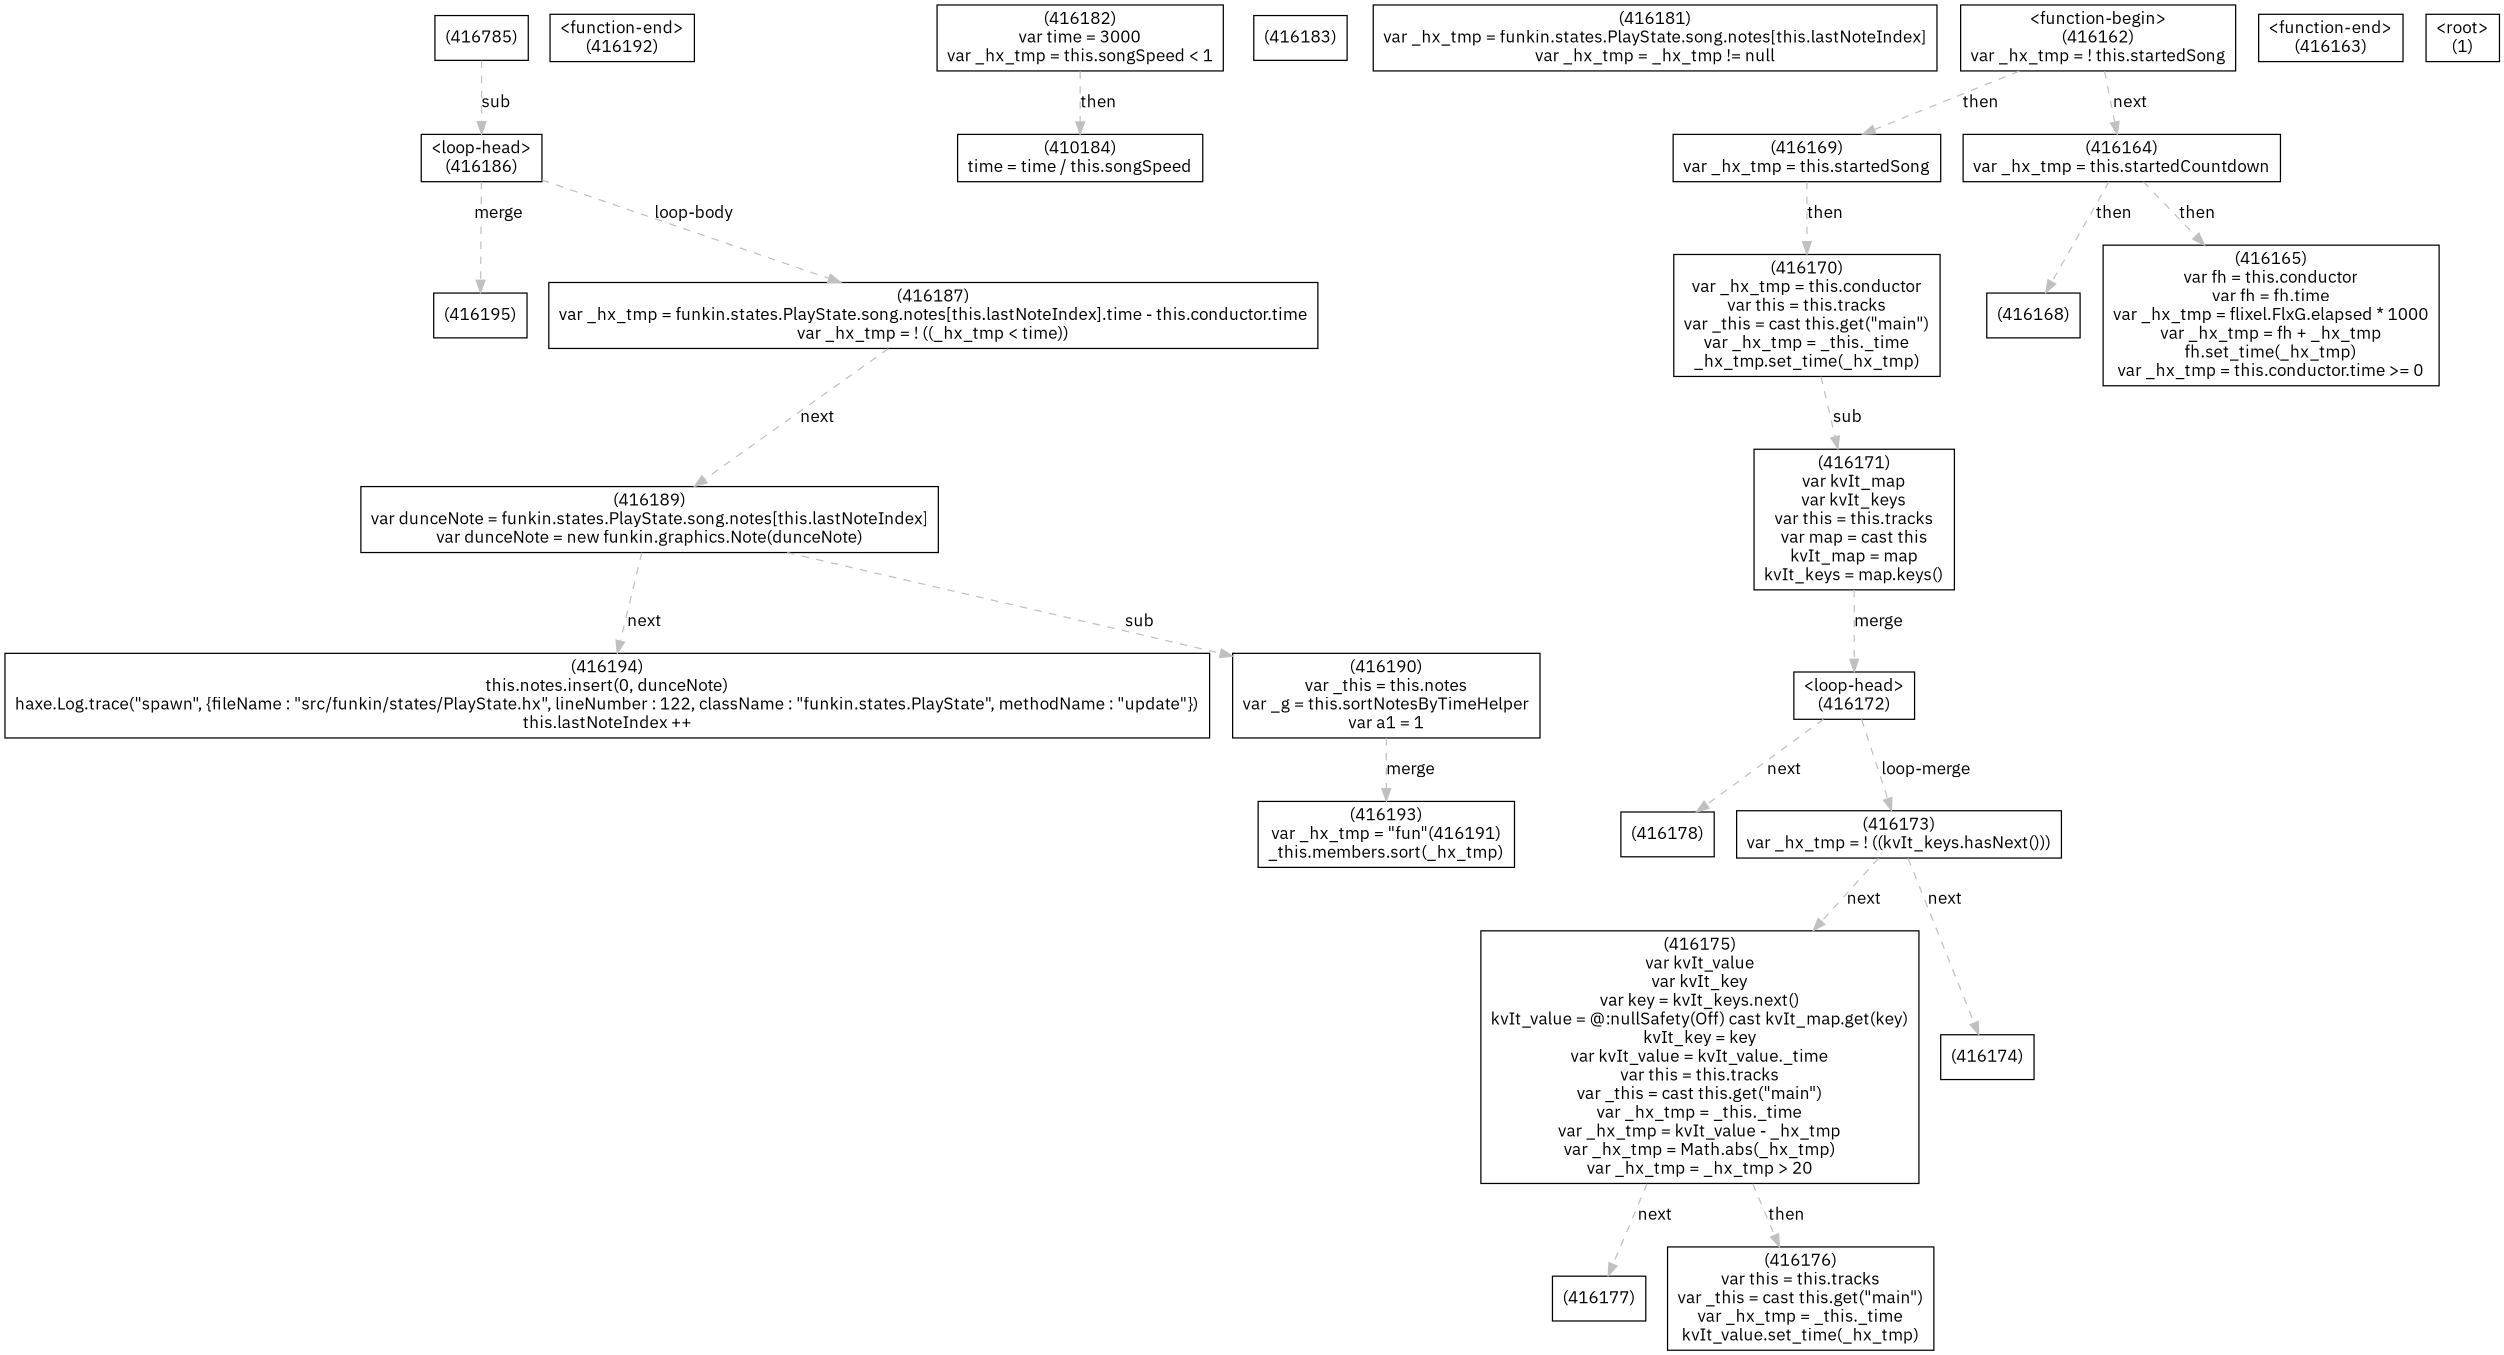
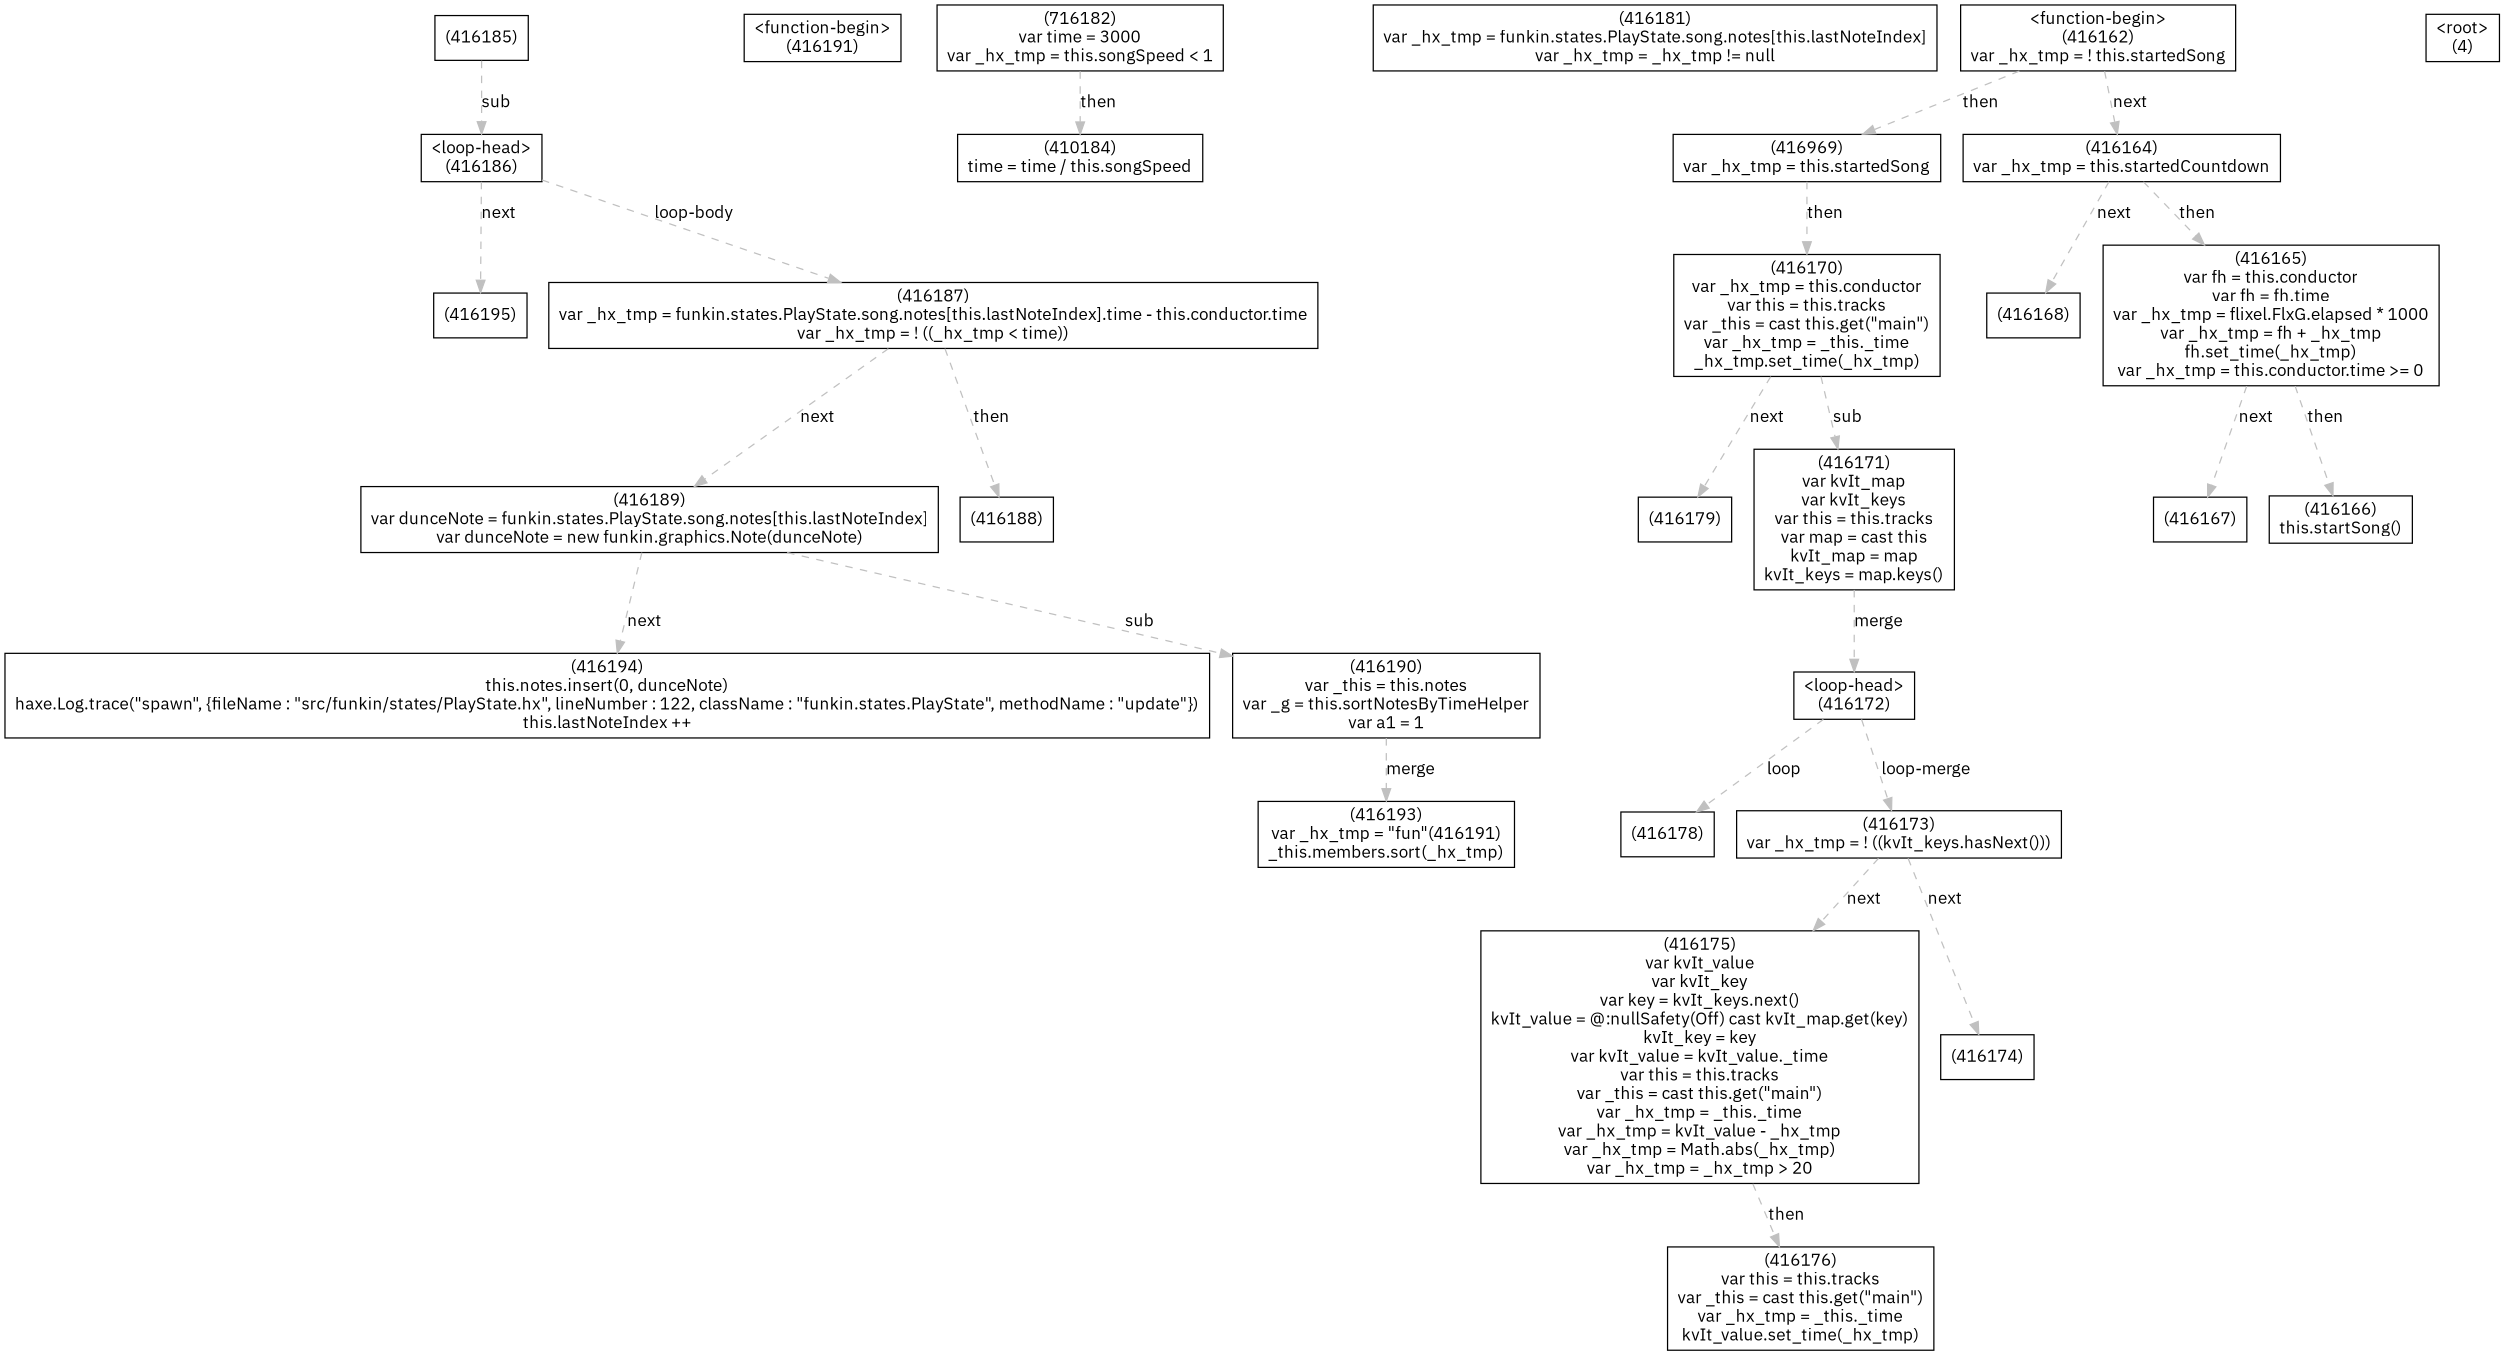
(482, 38) -> (482, 38)
(622, 38) -> none
none -> (823, 38)
(1080, 38) -> (1080, 38)
(1300, 38) -> none
(2331, 38) -> none
(2463, 38) -> (2463, 38)
(1807, 158) -> (1807, 158)
(499, 213) -> (499, 213)
(2114, 213) -> (2114, 213)
none -> (1007, 520)
none -> (1685, 520)
none -> (2200, 520)
none -> (2341, 520)
(1785, 770) -> (1785, 770)
(1599, 1299) -> none
